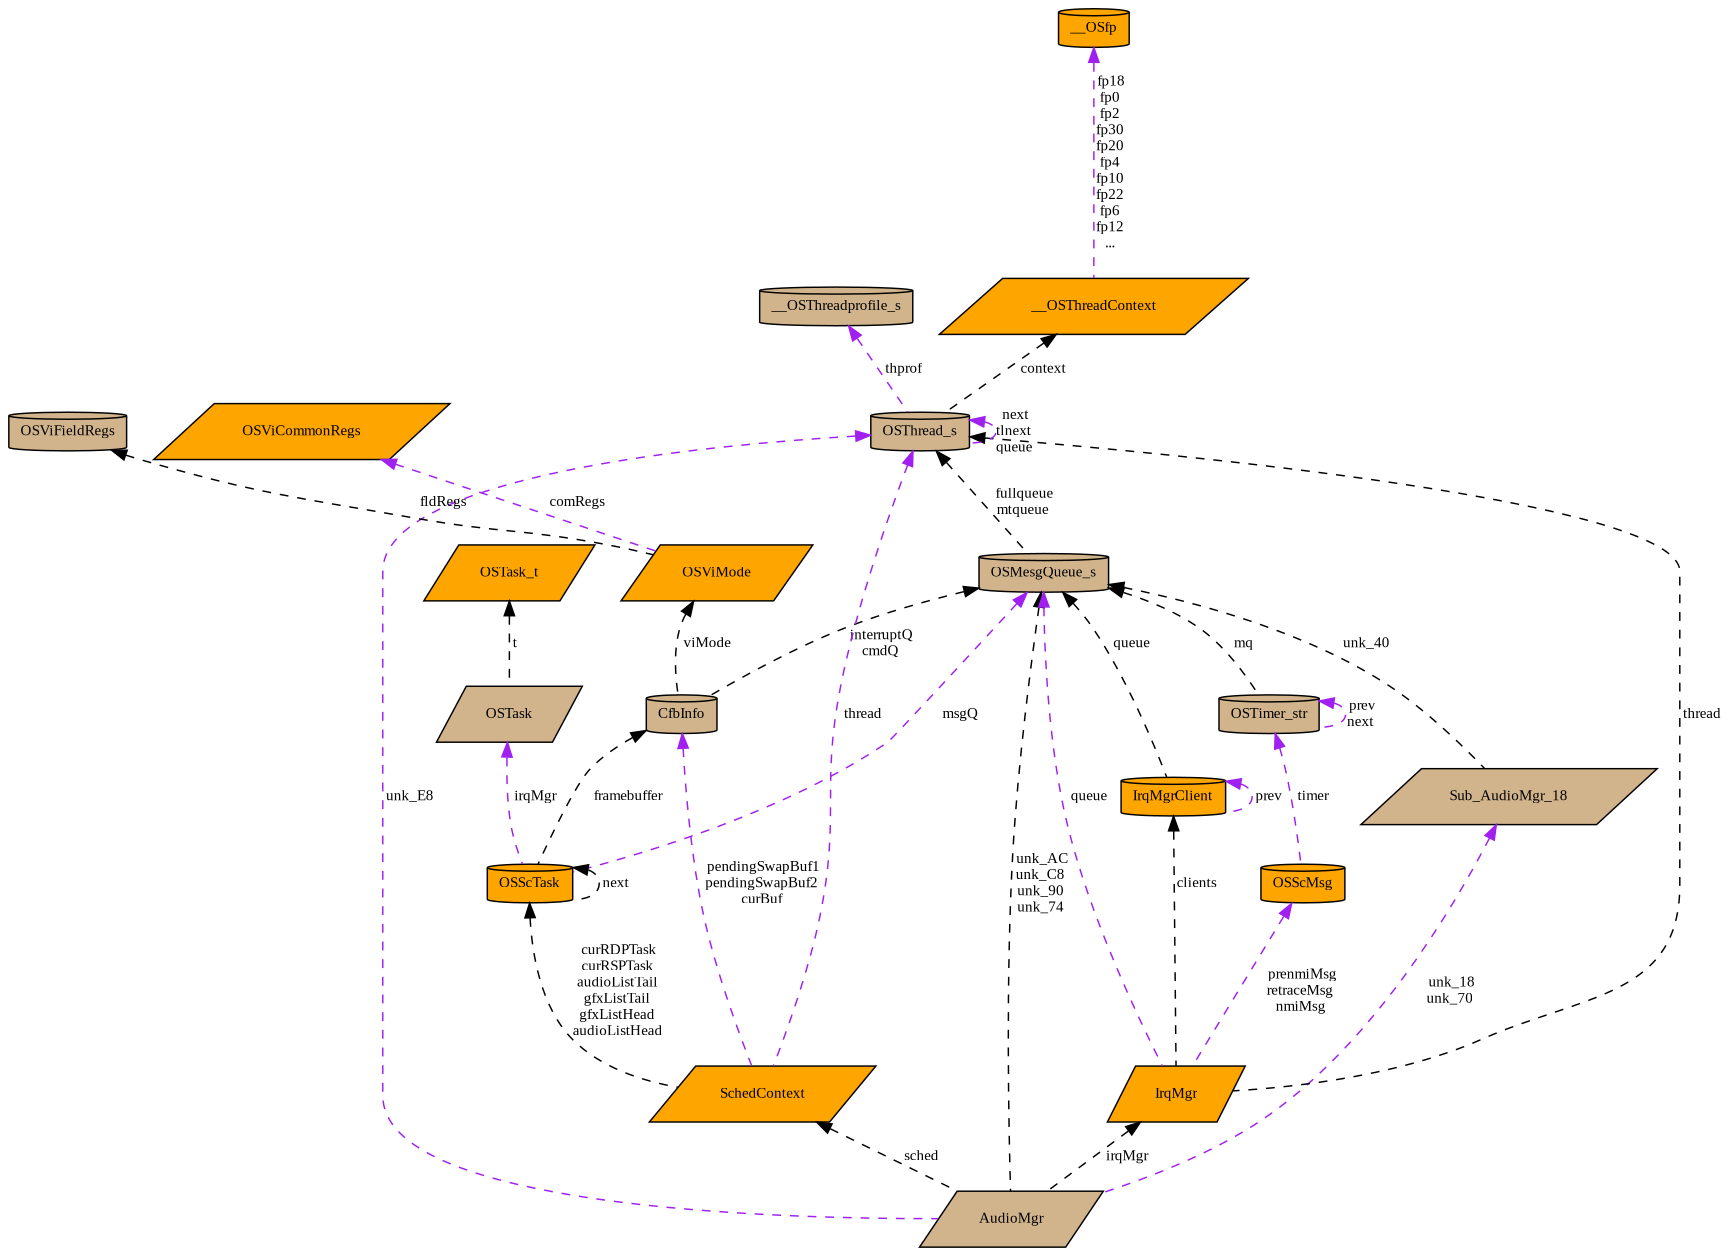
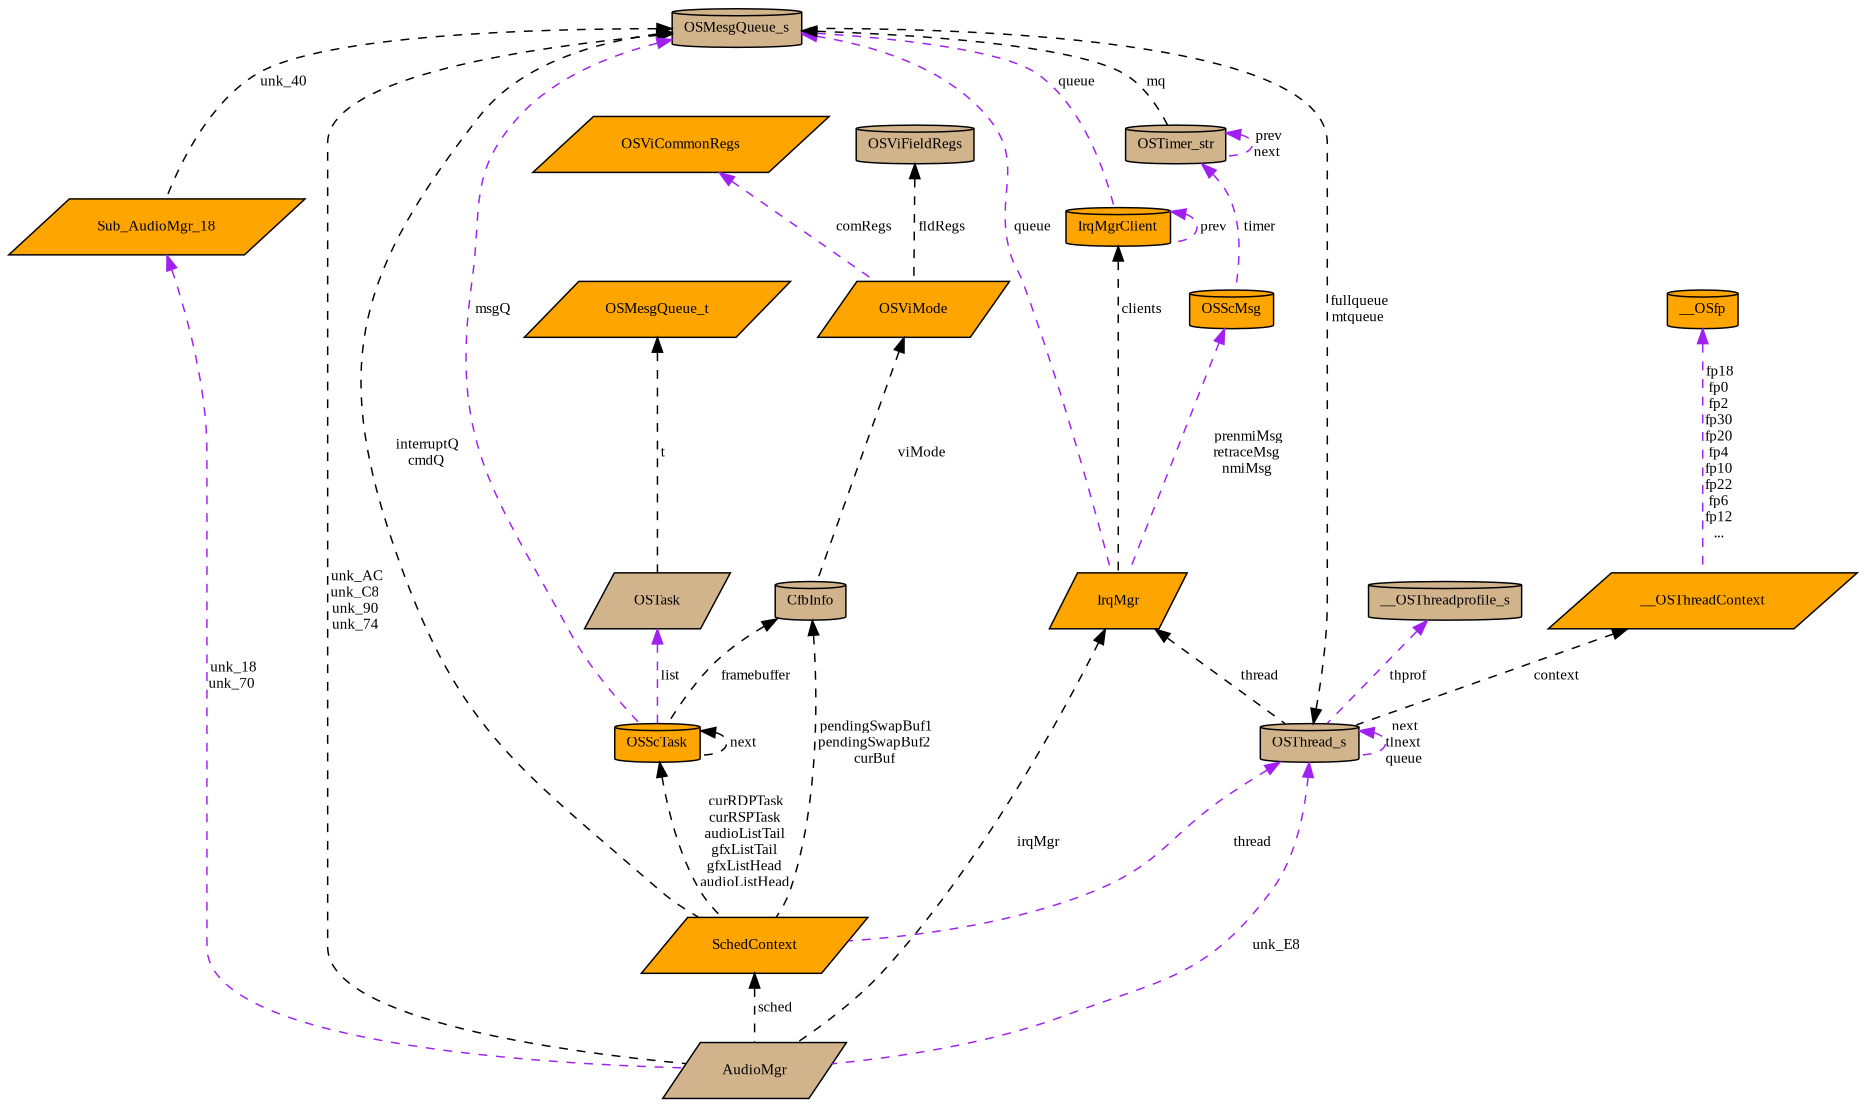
(509, 573) -> (657, 309)
(833, 633) -> (371, 462)
(1680, 634) -> (1226, 681)
(1127, 686) -> (1006, 60)
(534, 797) -> (669, 676)
(1509, 797) -> (157, 227)
(703, 910) -> (812, 779)
